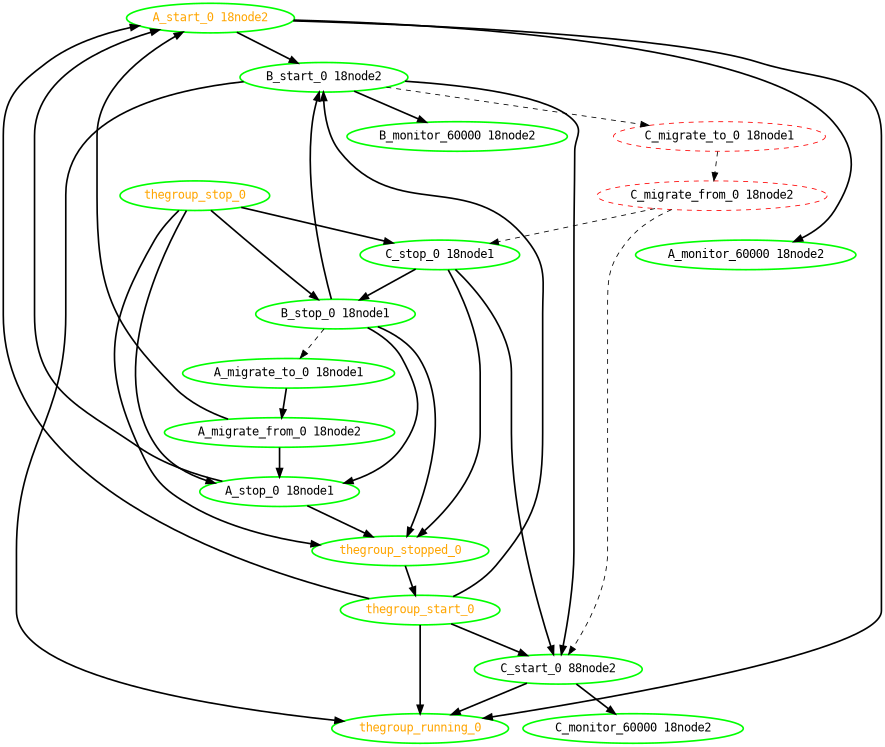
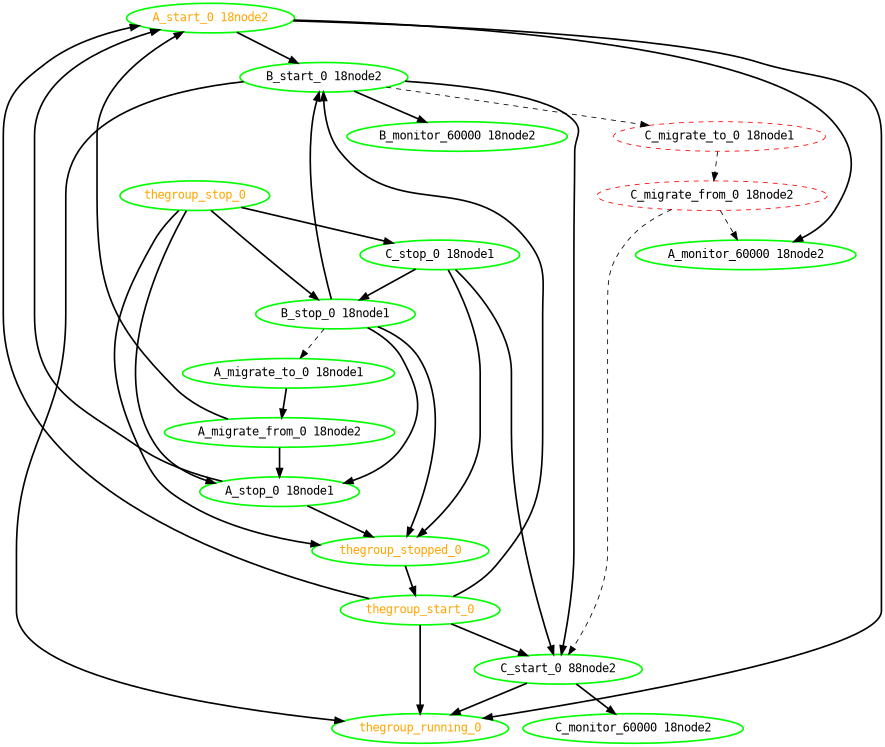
(581, 224) -> (727, 222)
